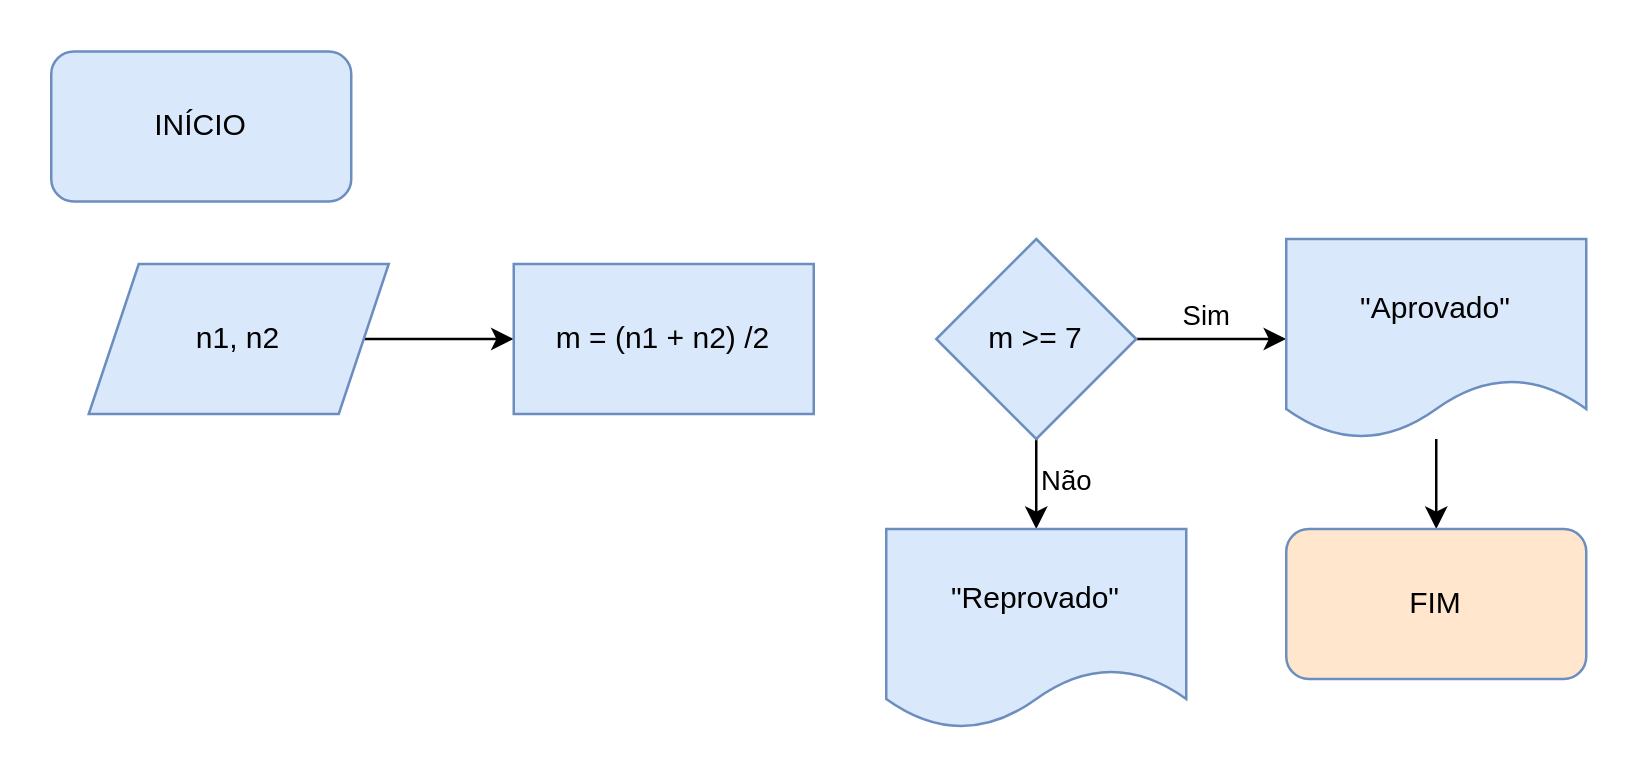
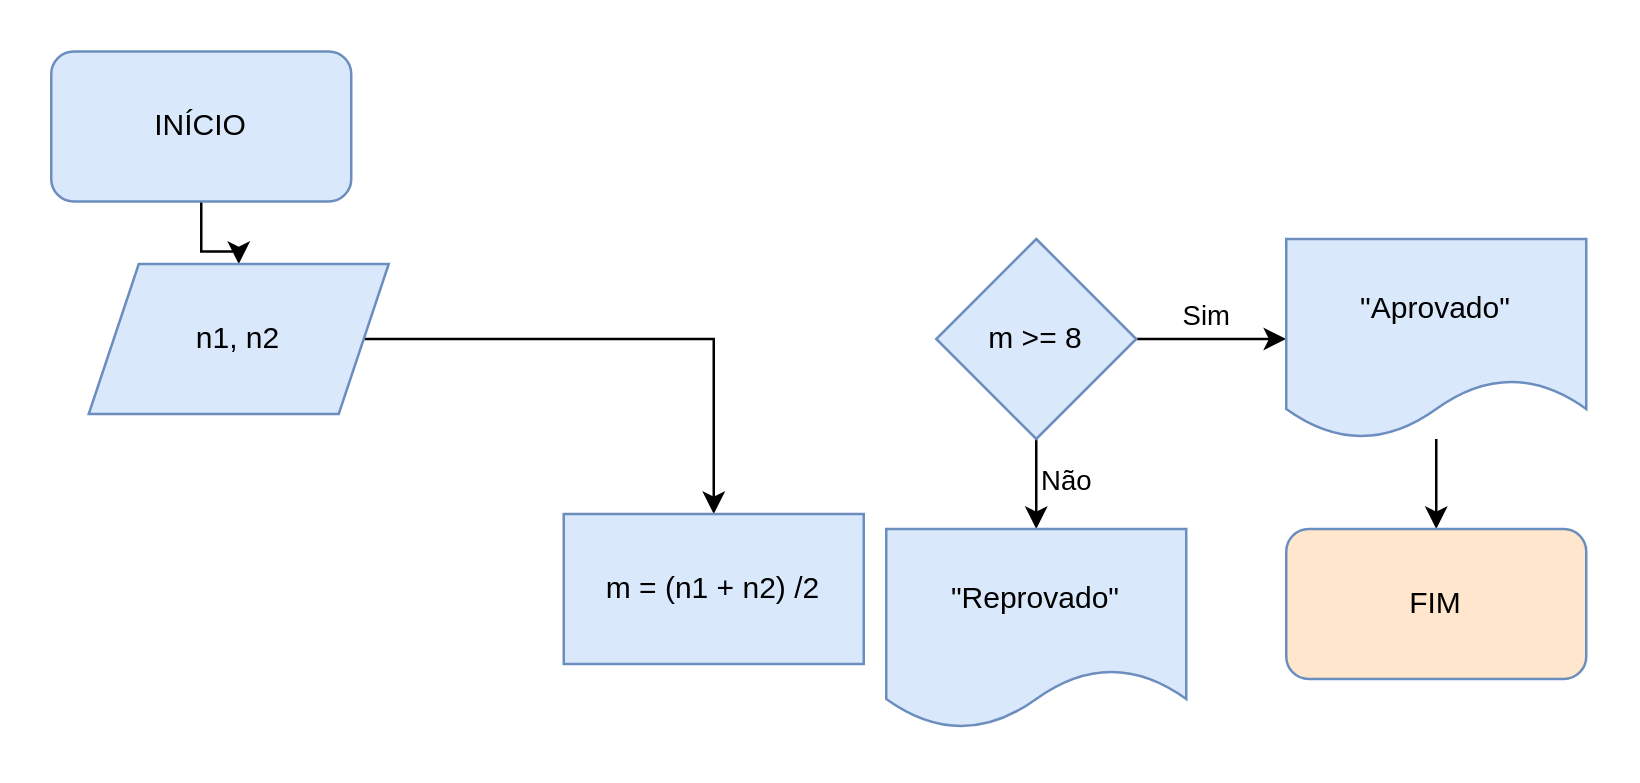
none -> (201, 246)
(664, 339) -> (714, 589)
(1036, 339) -> (1036, 339)
